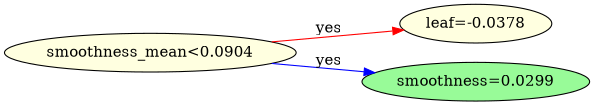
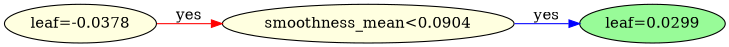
(332, 36) -> (184, 24)
(476, 82) -> (652, 24)
